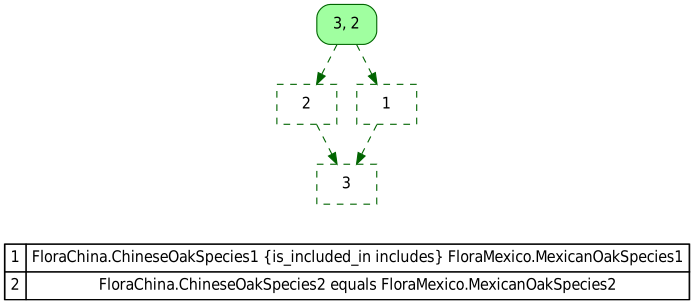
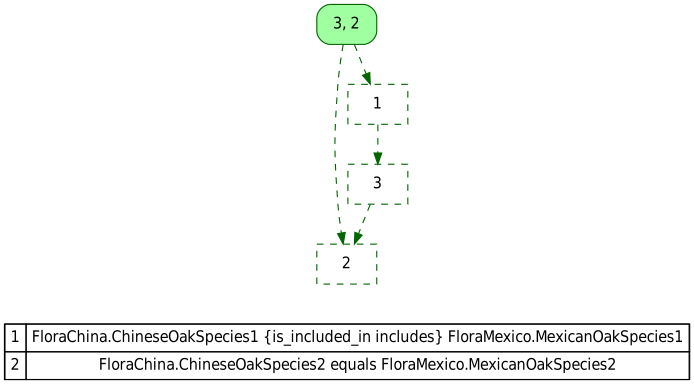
(324, 139) -> (364, 219)
